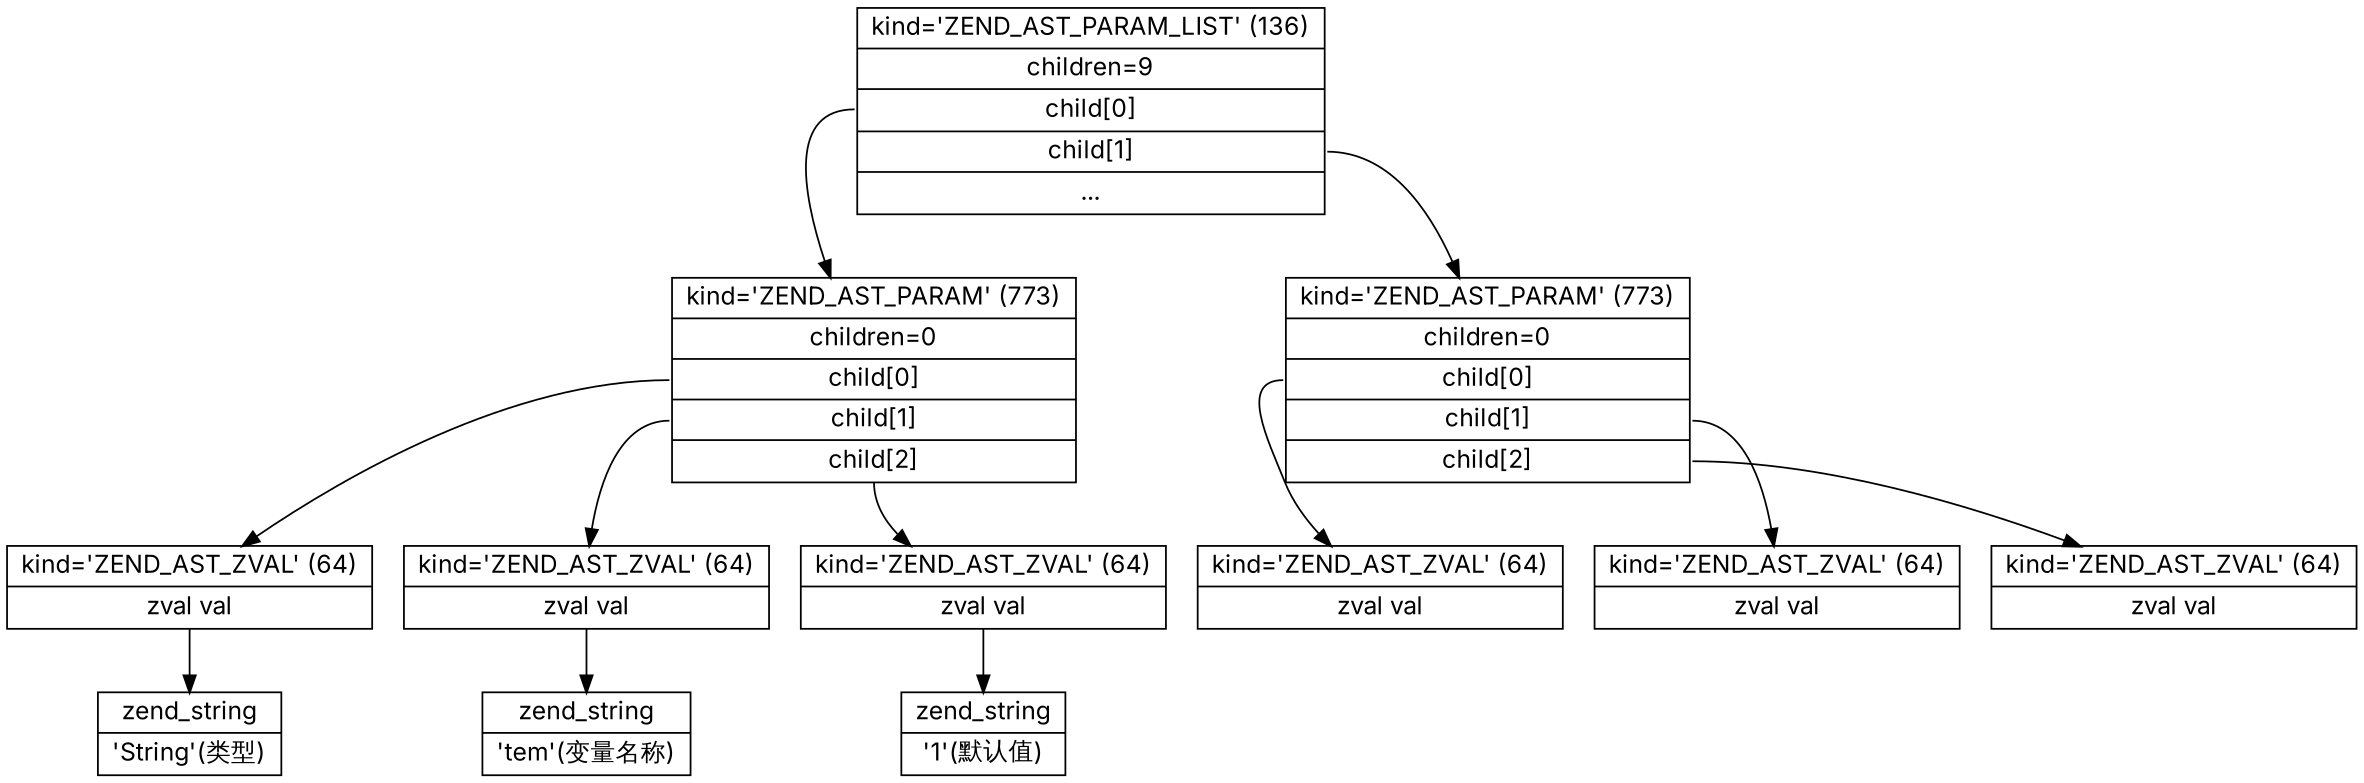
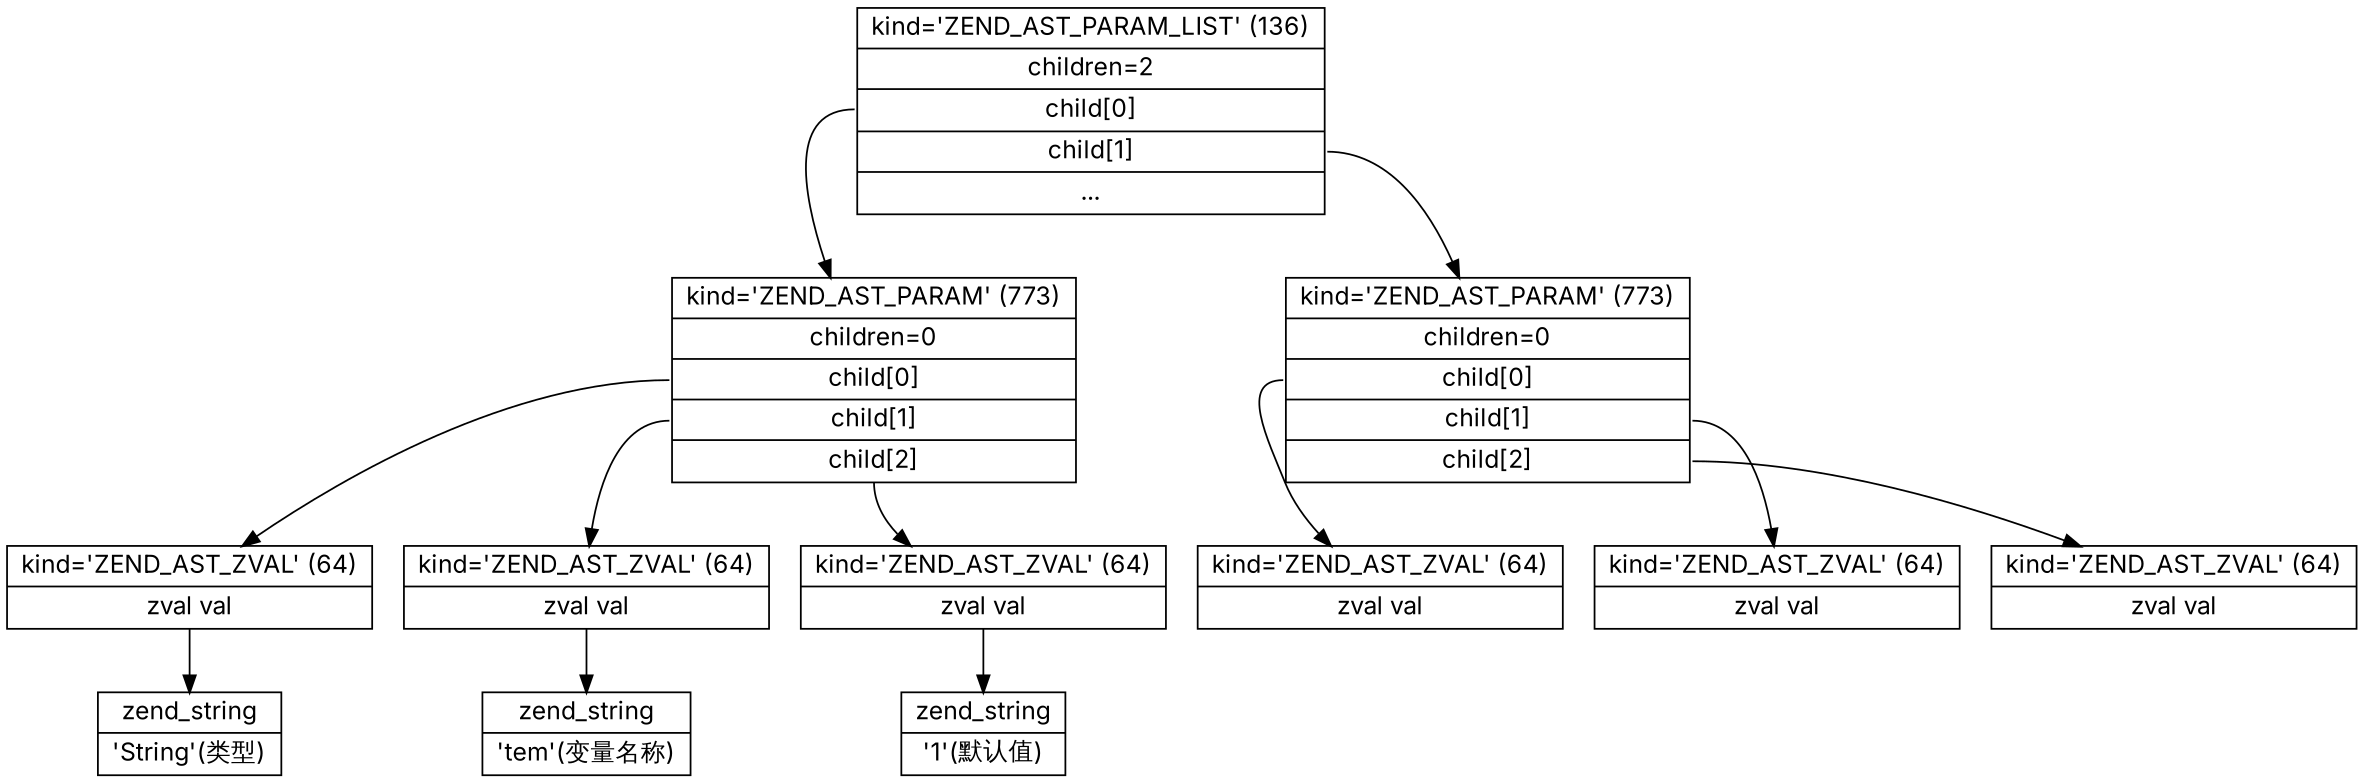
(1091, 68) -> (1091, 68)
